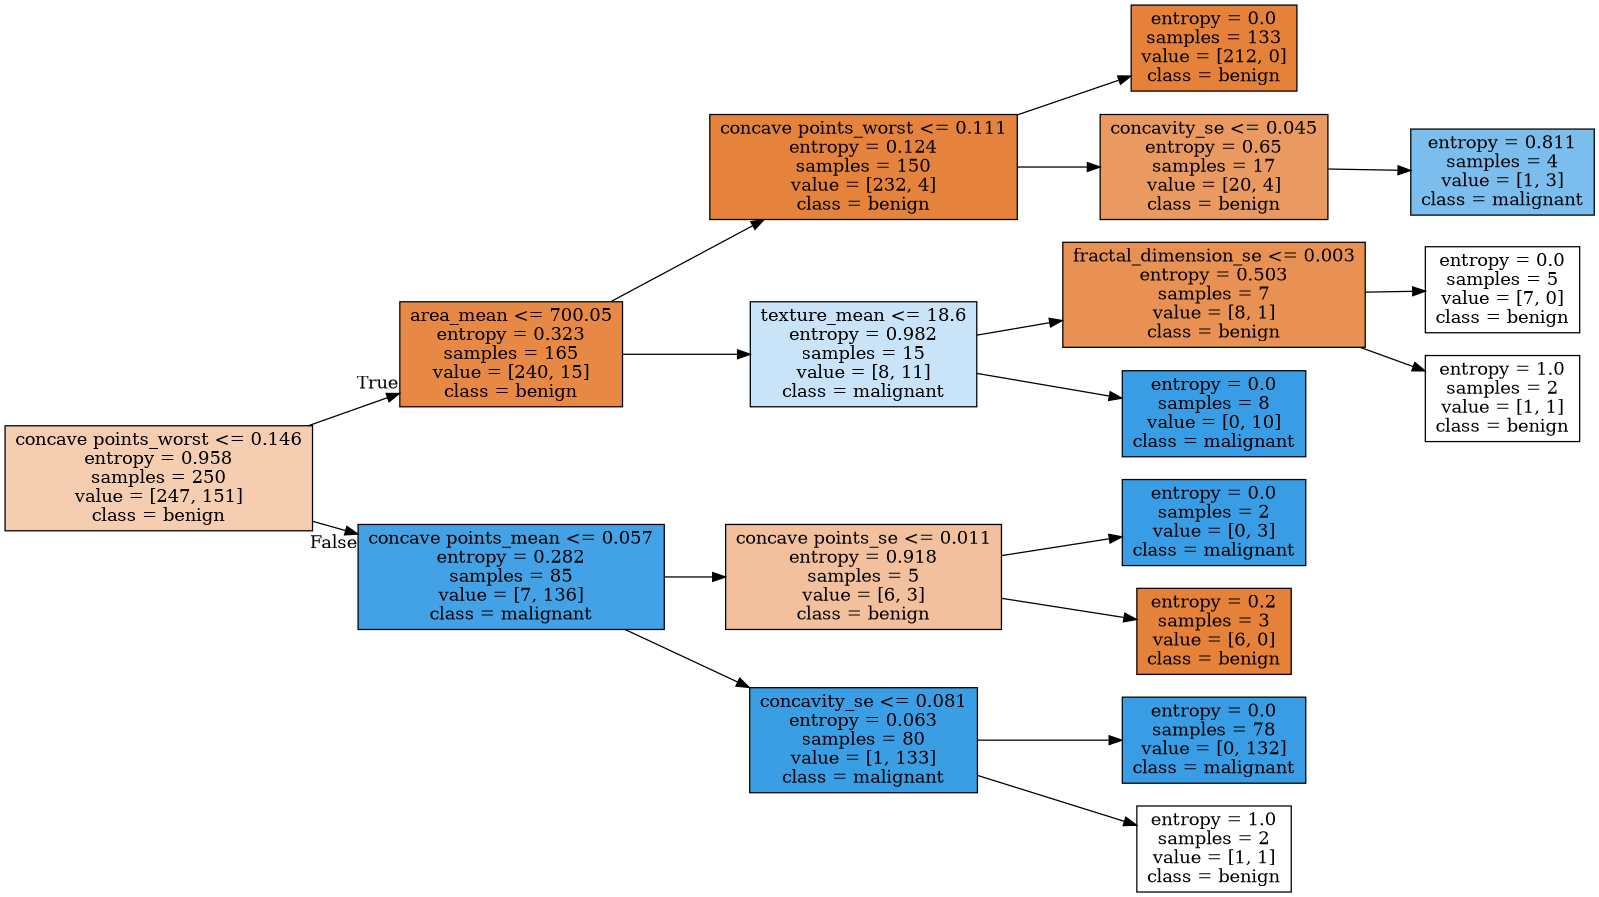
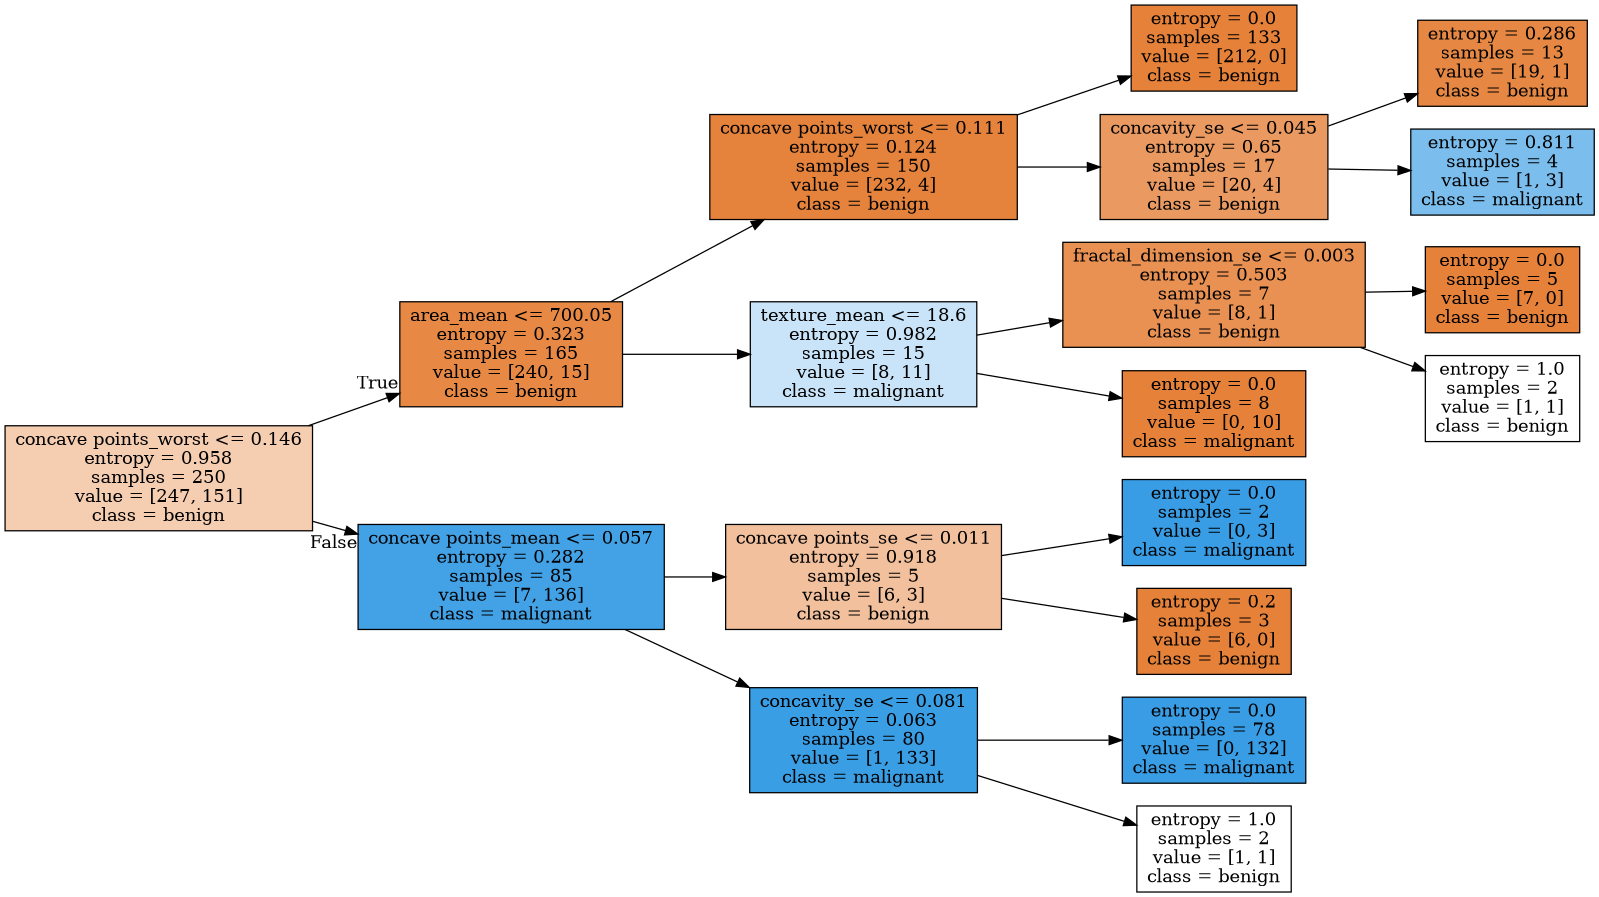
none -> (1503, 63)
(1503, 290) -> (1503, 290)
(1214, 414) -> (1214, 414)
